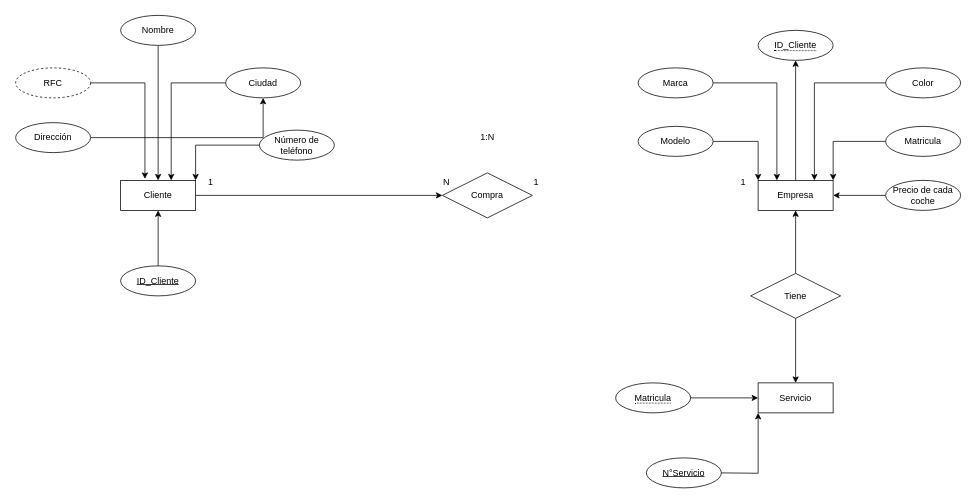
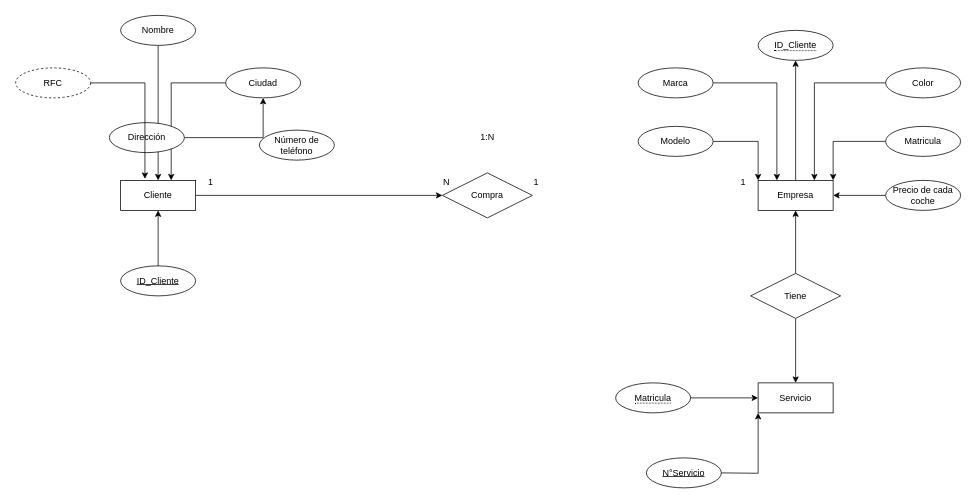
(53, 138) -> (147, 138)
(195, 158) -> none
